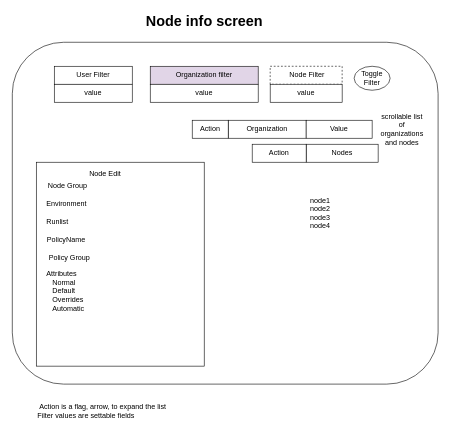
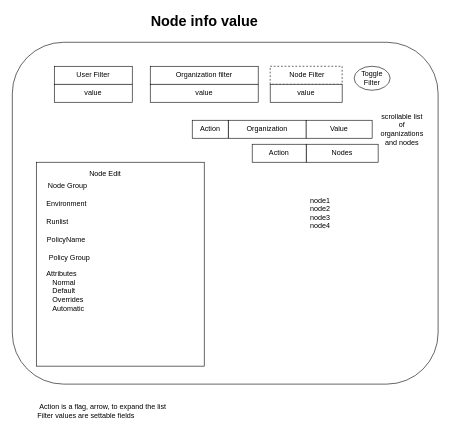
(205, 21) -> (205, 21)
(204, 75) -> (204, 75)
